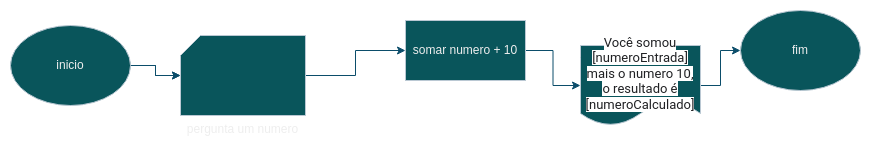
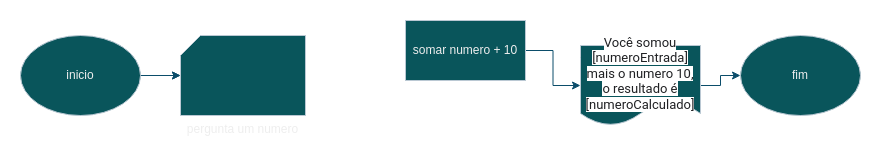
(801, 51) -> (801, 76)
(71, 66) -> (81, 76)
(356, 67) -> none
